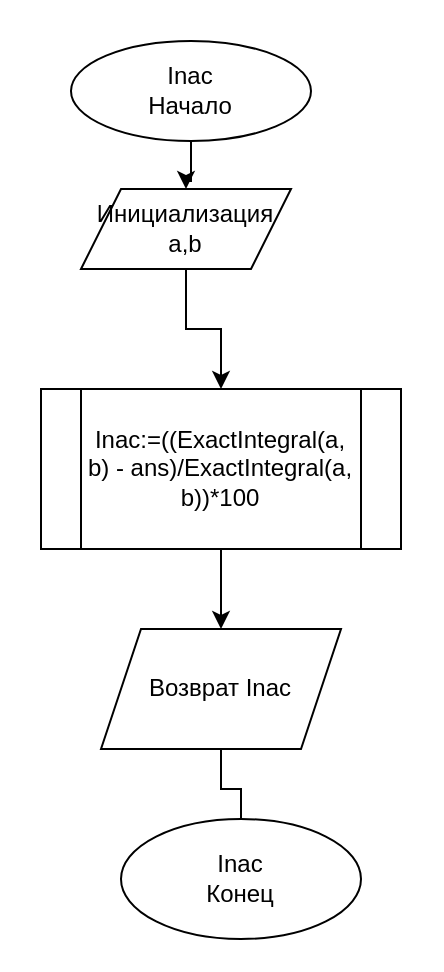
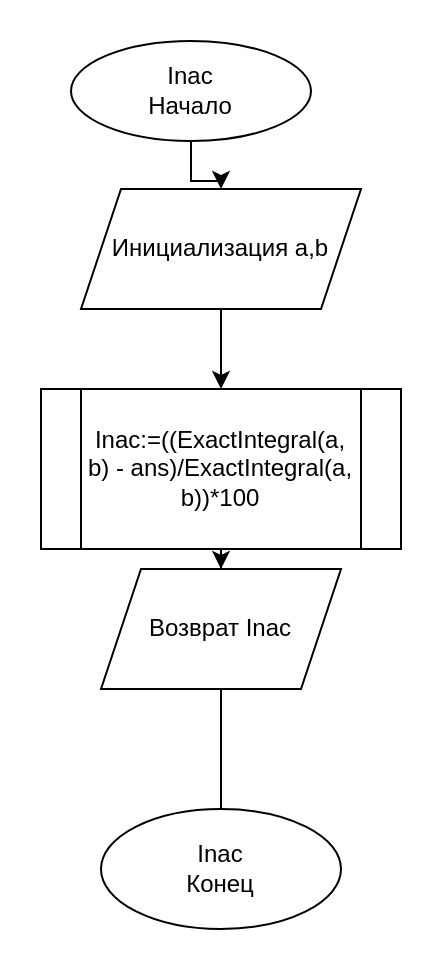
(186, 229) -> (221, 249)
(221, 689) -> (221, 629)
(241, 879) -> (221, 869)
